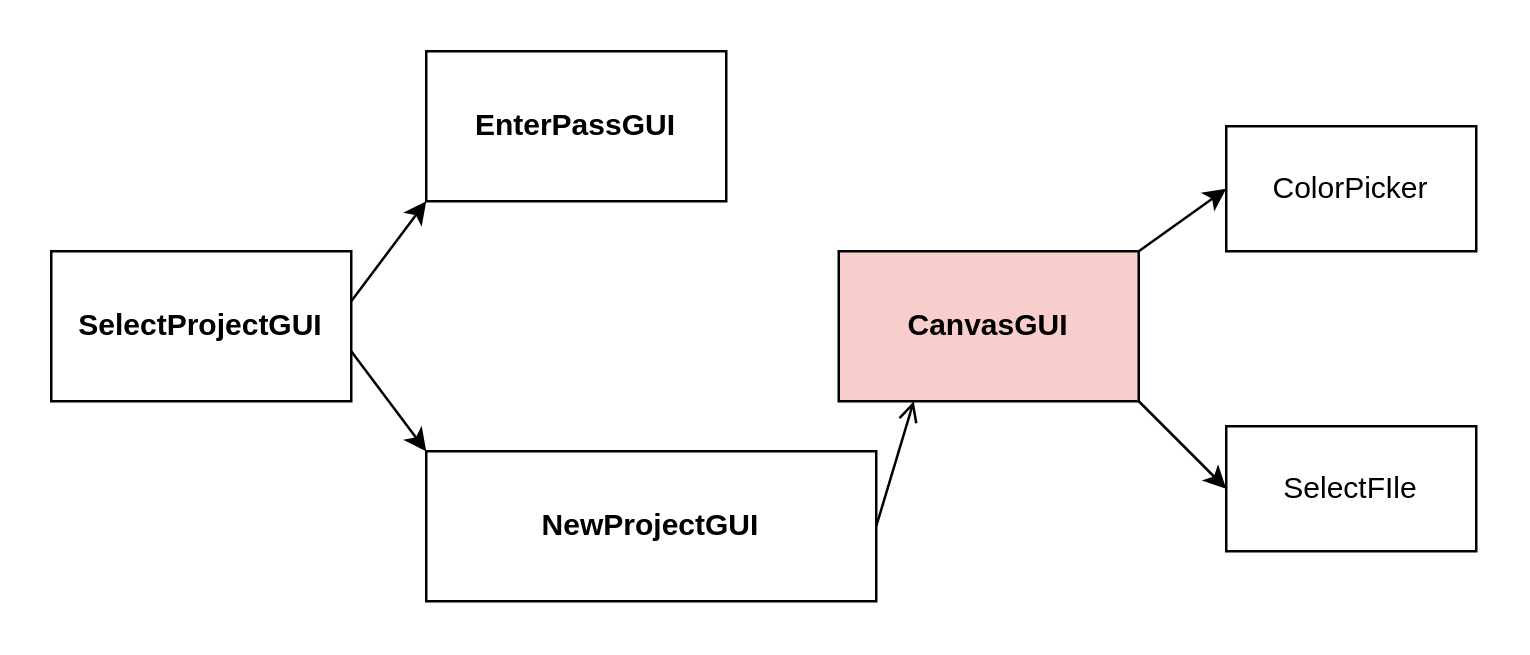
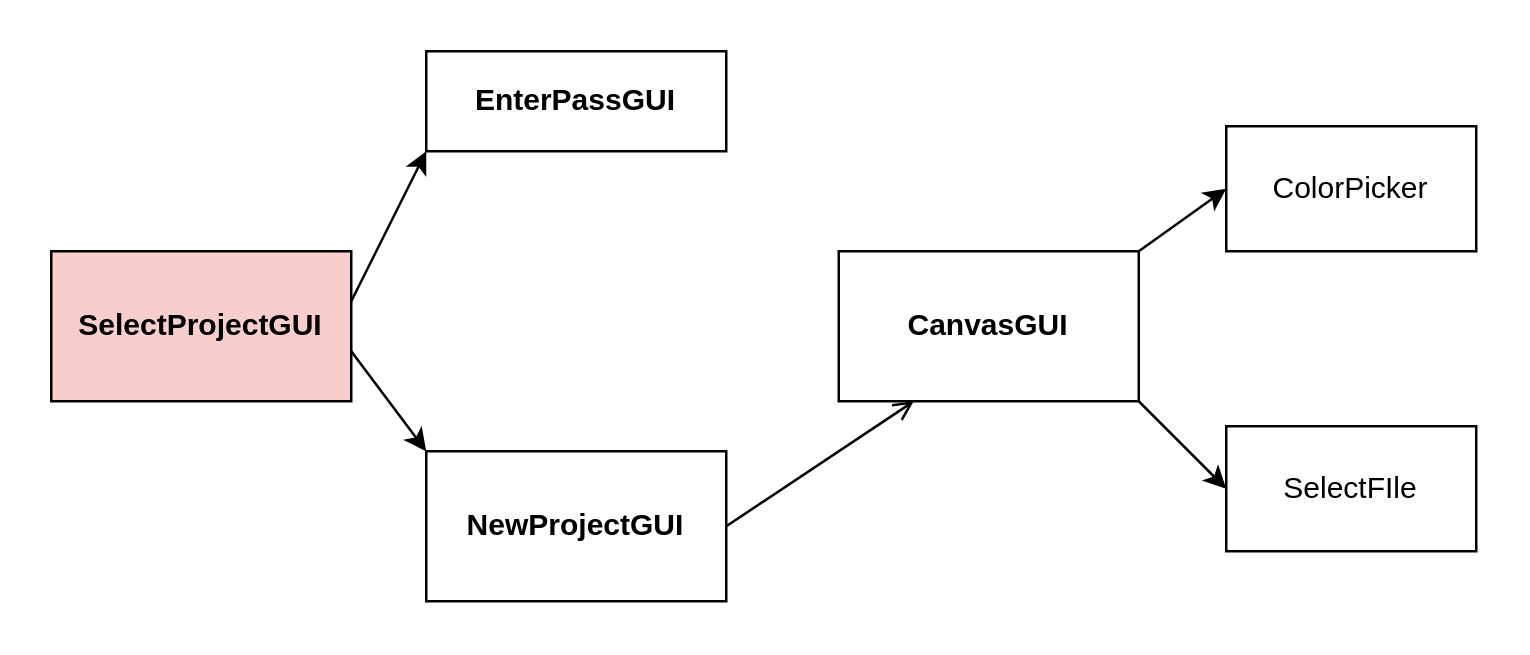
(576, 126) -> (576, 101)
(201, 326) -> (201, 326)
(989, 326) -> (989, 326)
(651, 526) -> (576, 526)
